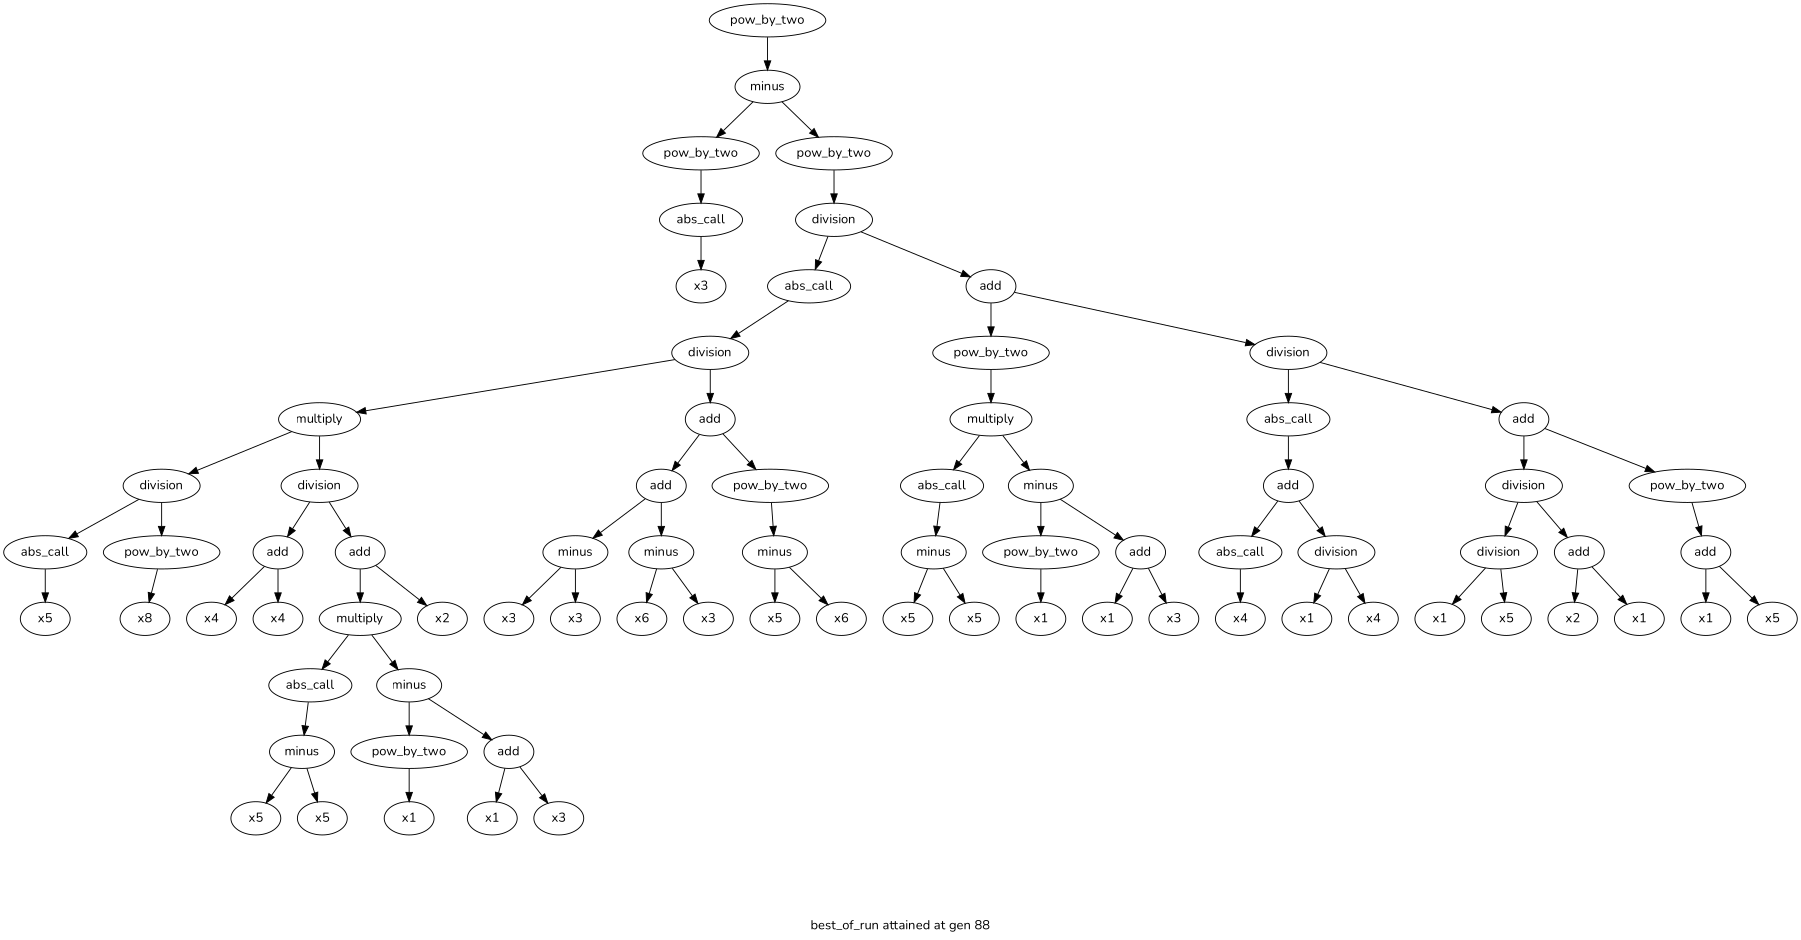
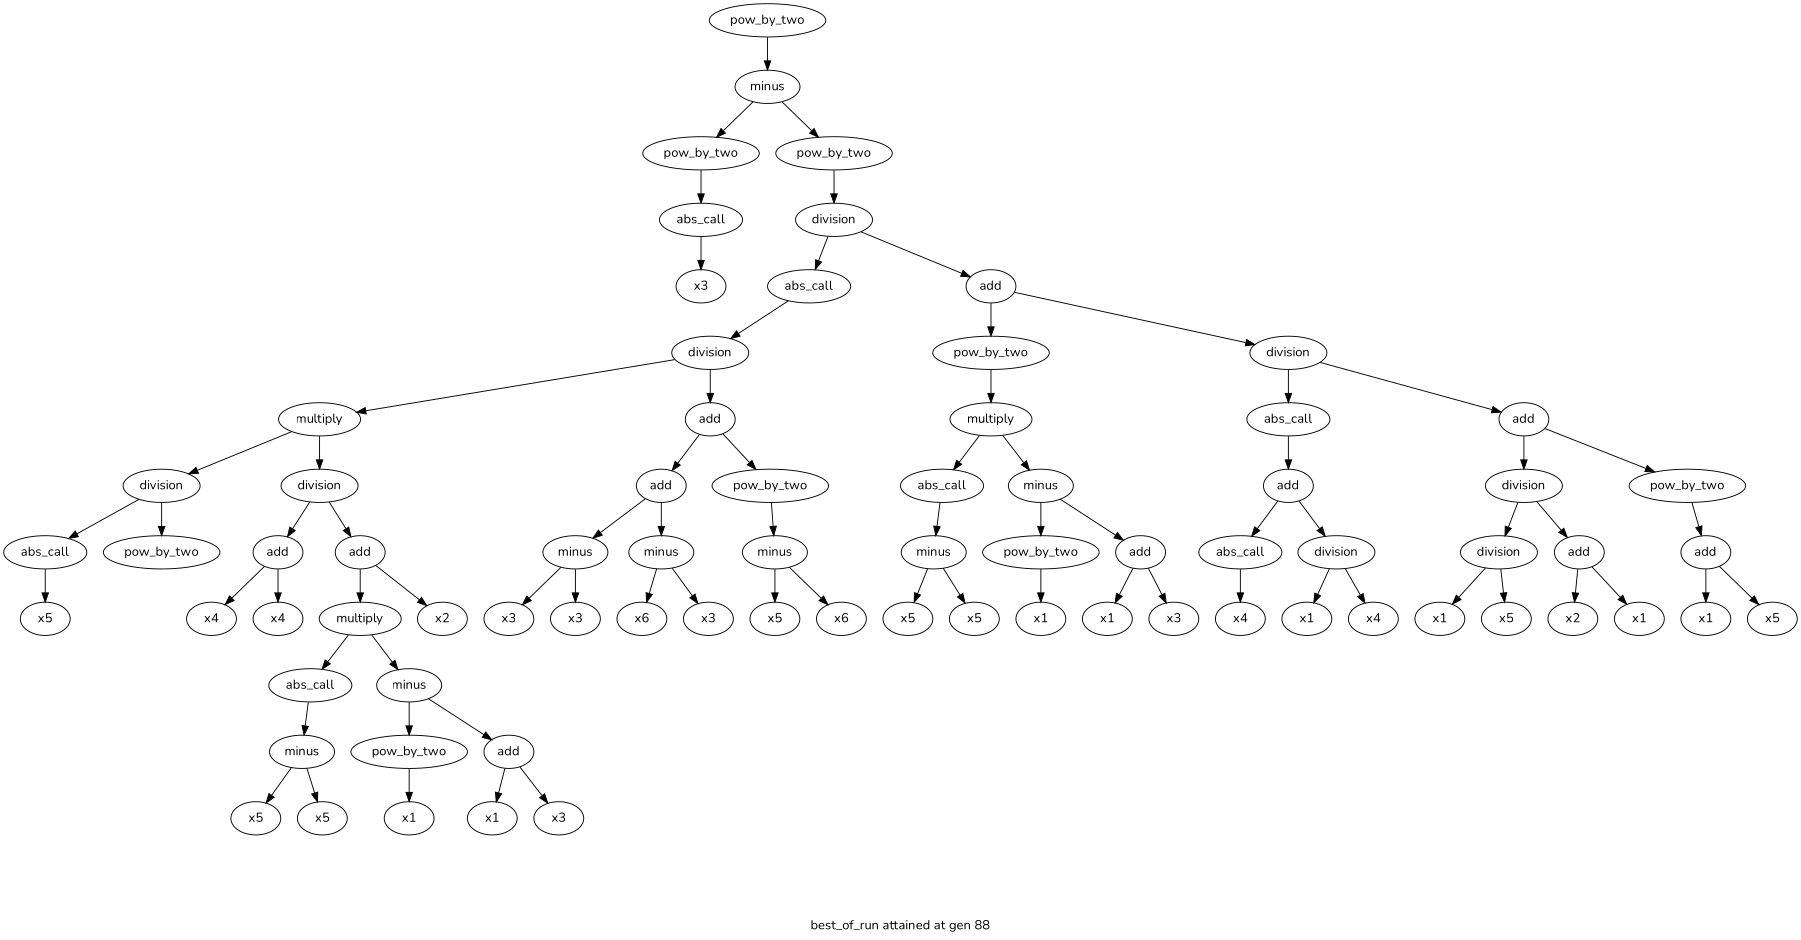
(145, 619) -> none
